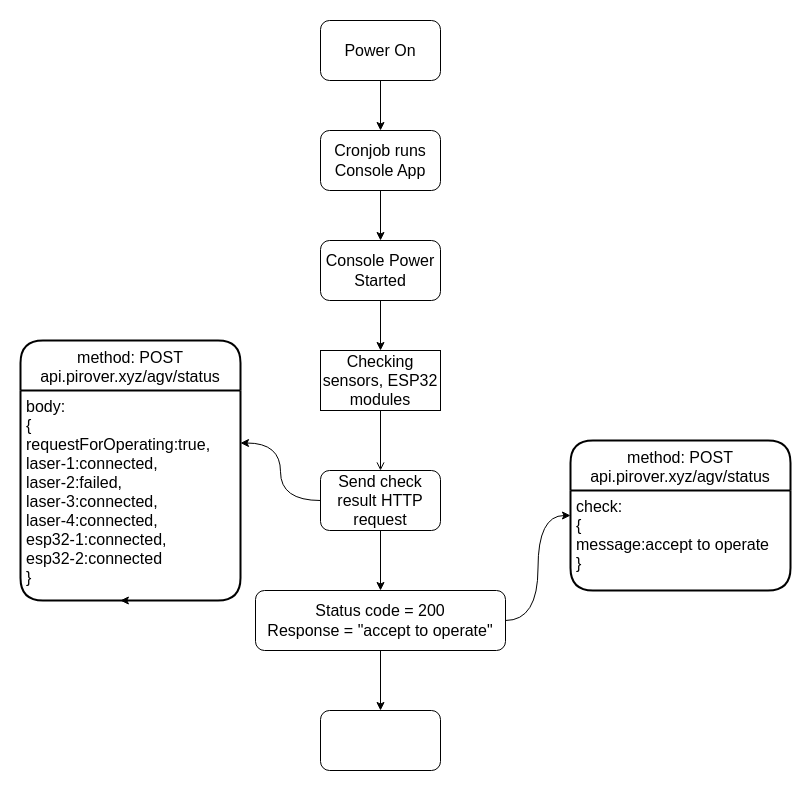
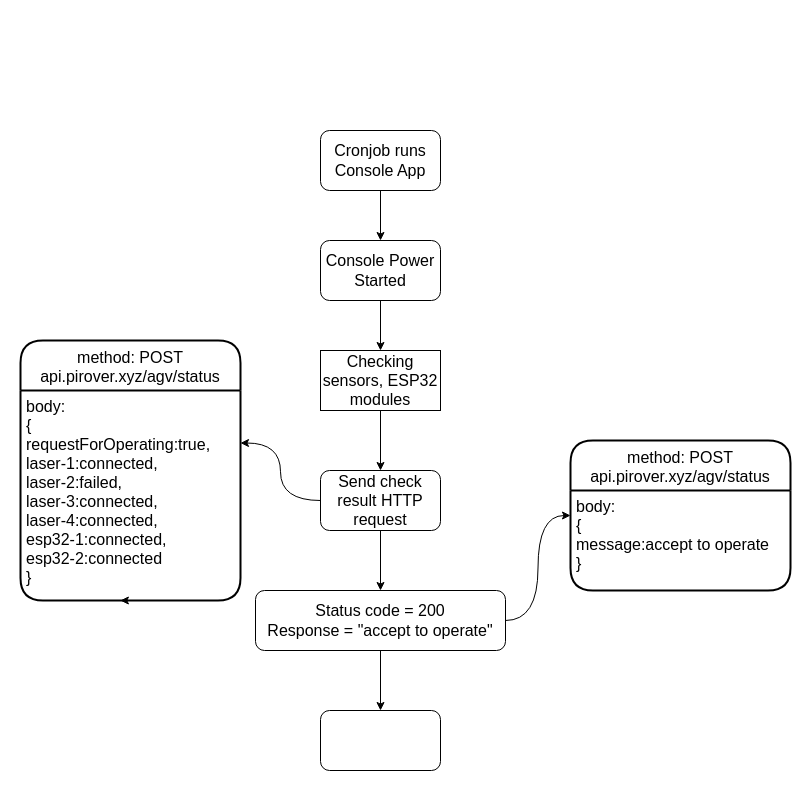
(381, 51) -> none
(381, 102) -> none
(381, 464) -> (381, 462)
(601, 507) -> (596, 507)
